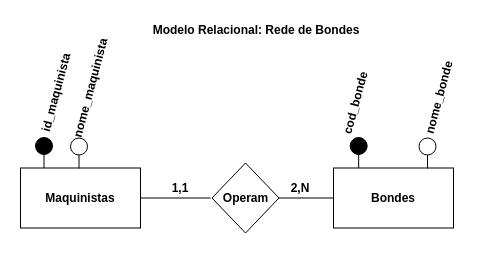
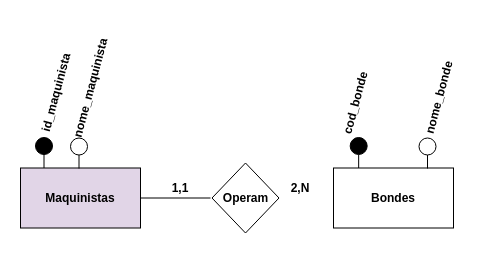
(257, 31) -> none
(81, 198) -> (81, 198)
(306, 198) -> none
